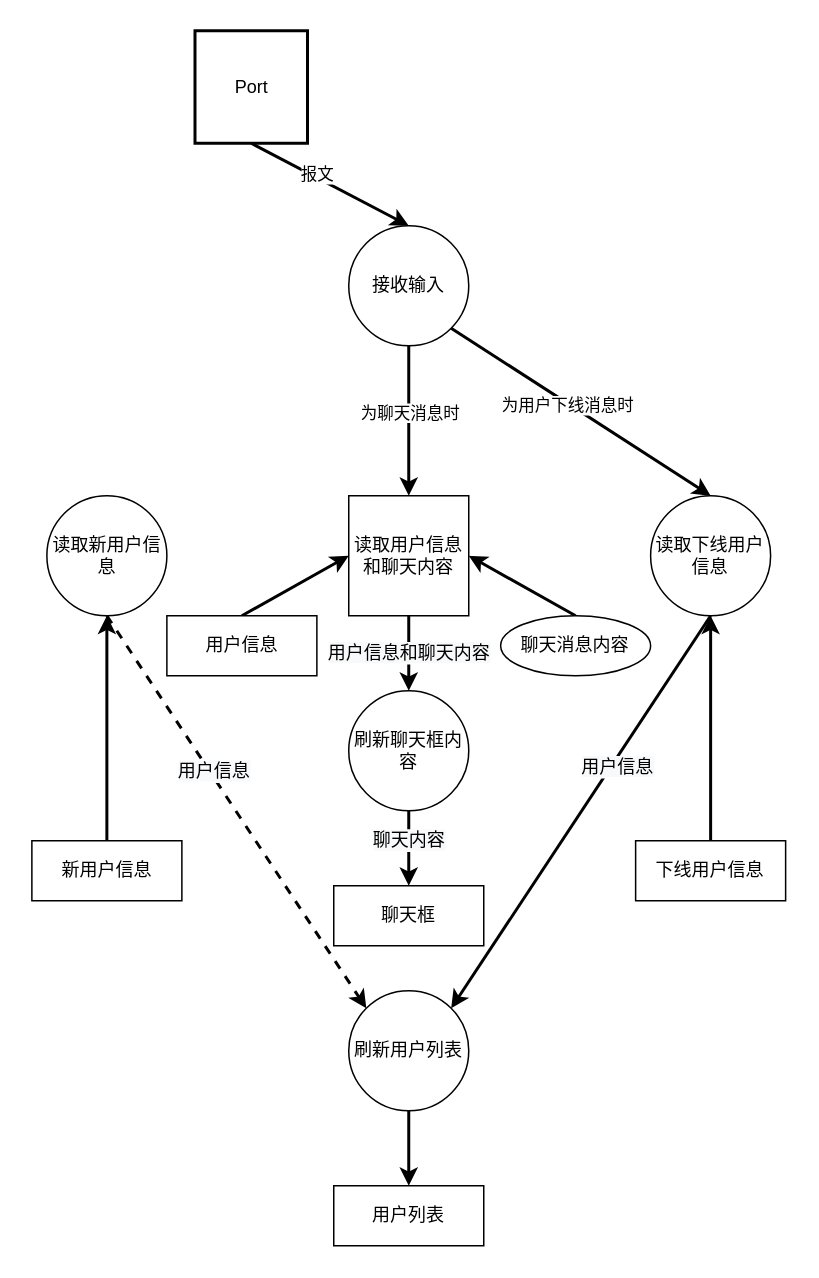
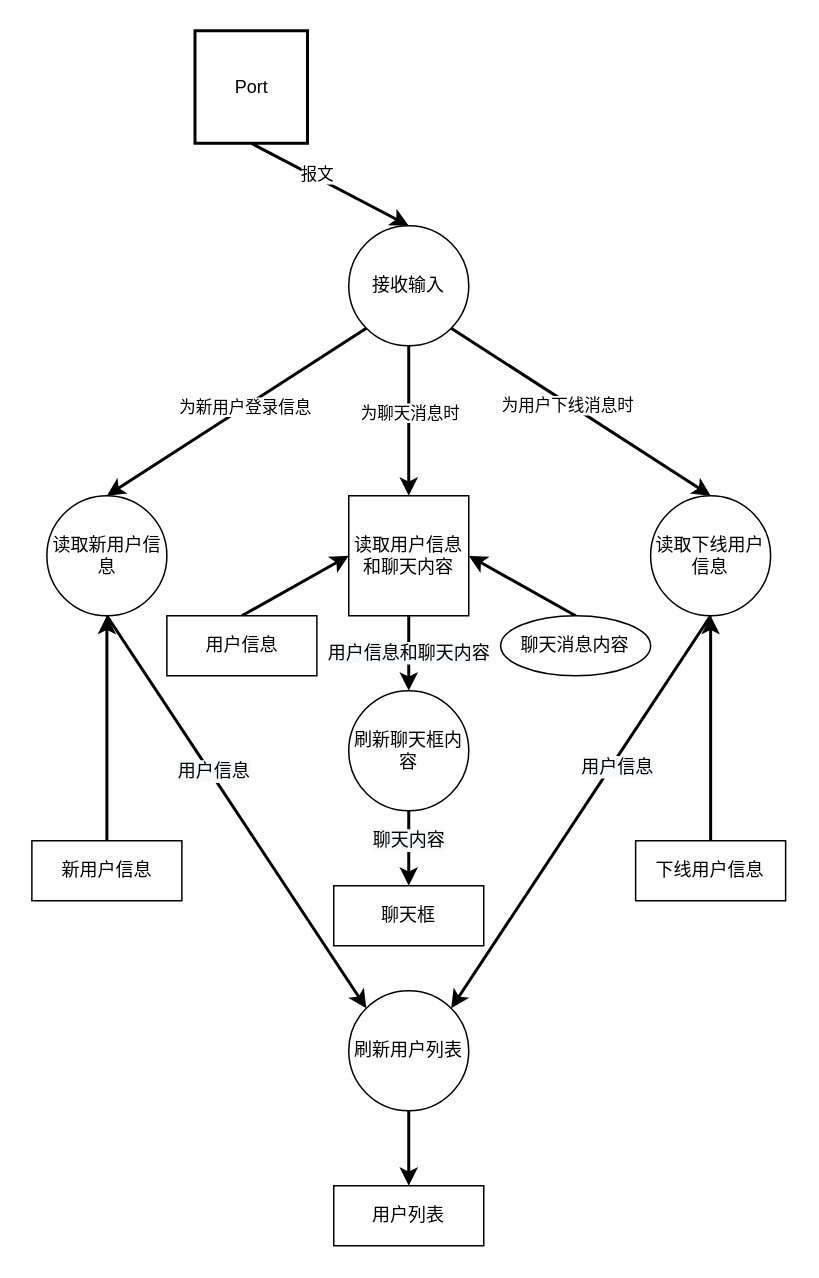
none -> (304, 368)
(286, 887) -> (286, 887)
